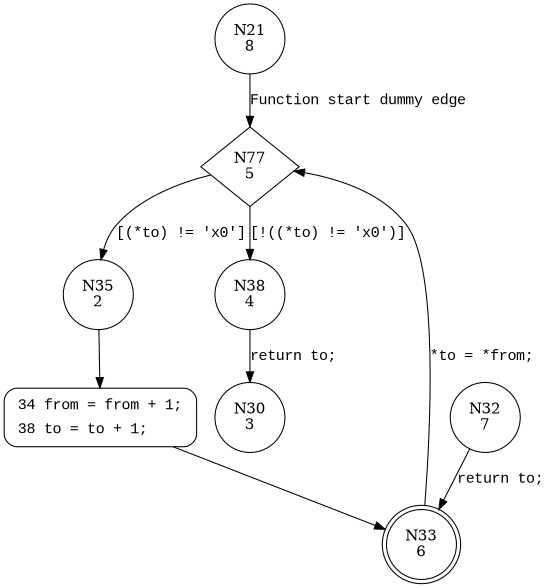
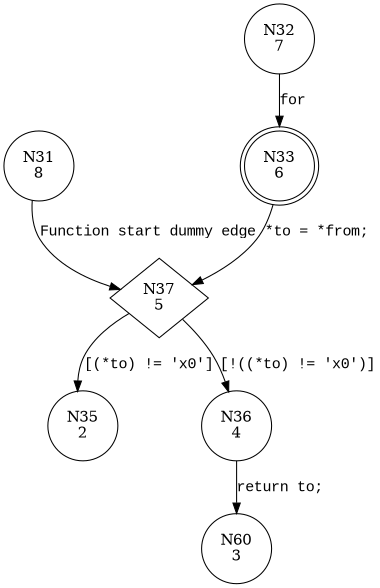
(250, 39) -> (39, 166)
(250, 167) -> (159, 298)
(250, 295) -> (237, 426)
(100, 417) -> none
(250, 417) -> (237, 549)
(500, 479) -> (293, 100)
